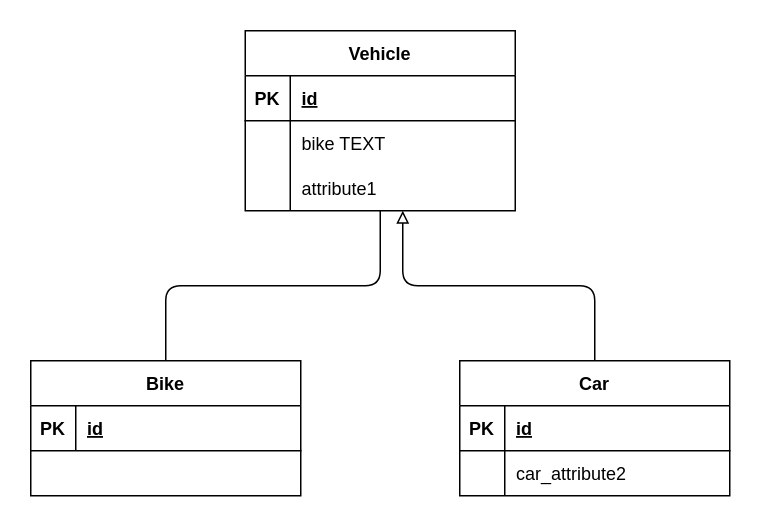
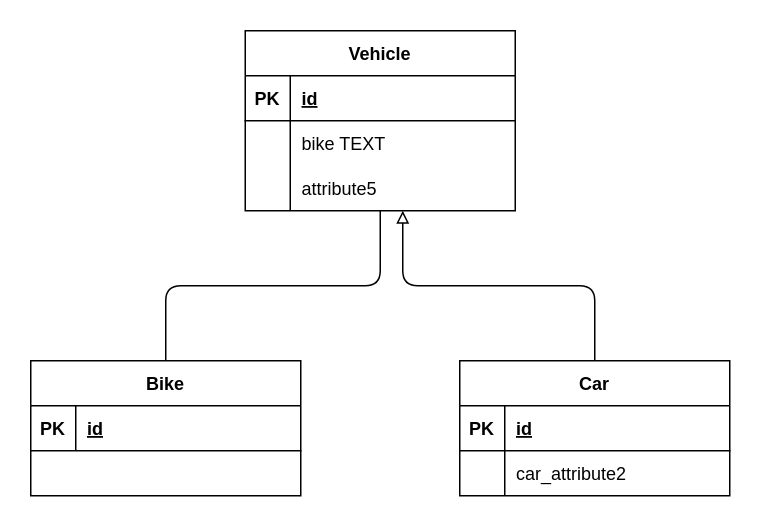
(350, 189) -> (350, 189)
